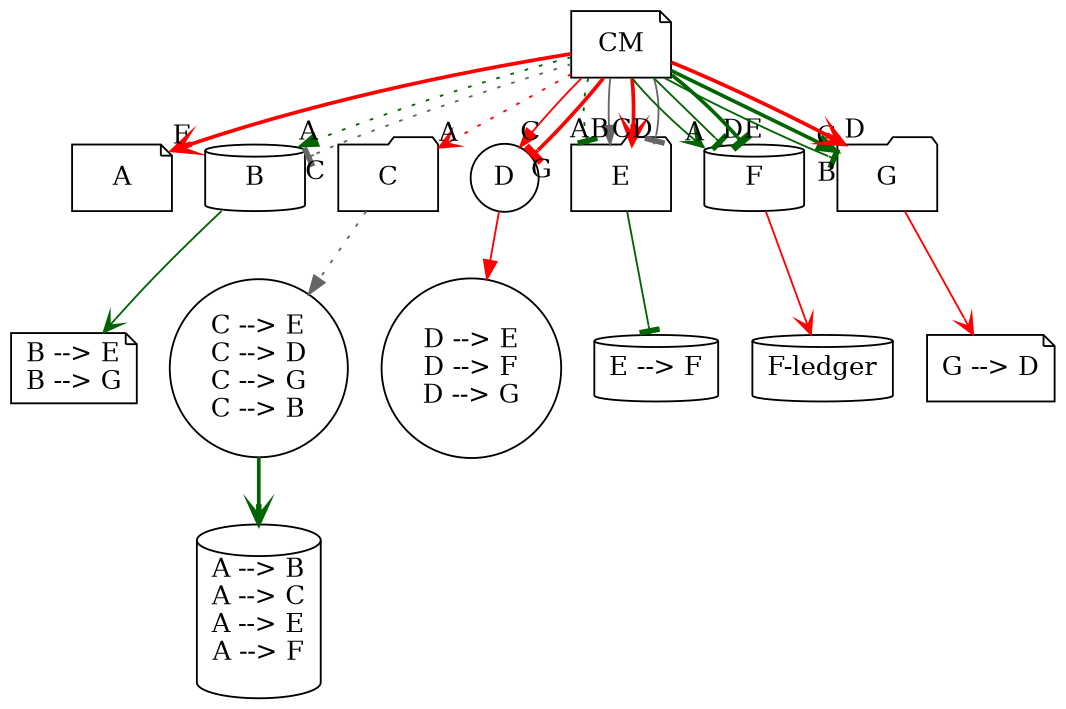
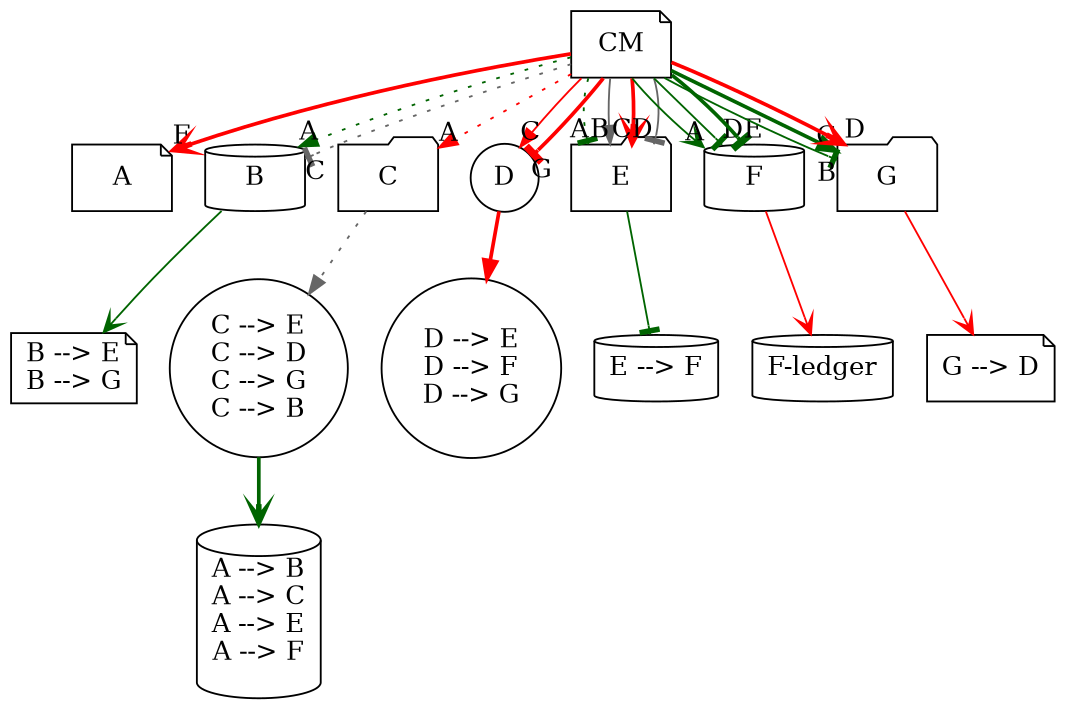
(513, 106) -> (513, 106)
(495, 236) -> (495, 236)
